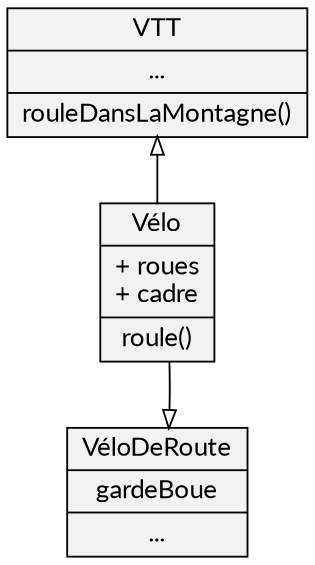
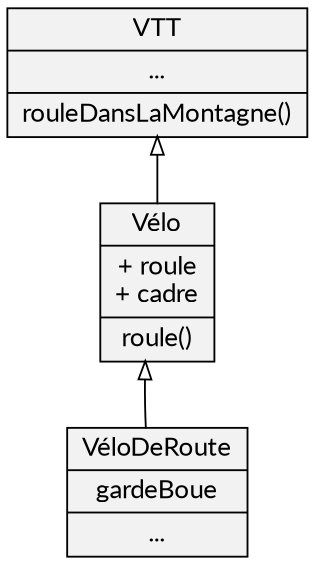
(157, 267) -> (157, 267)
(170, 386) -> (145, 404)
